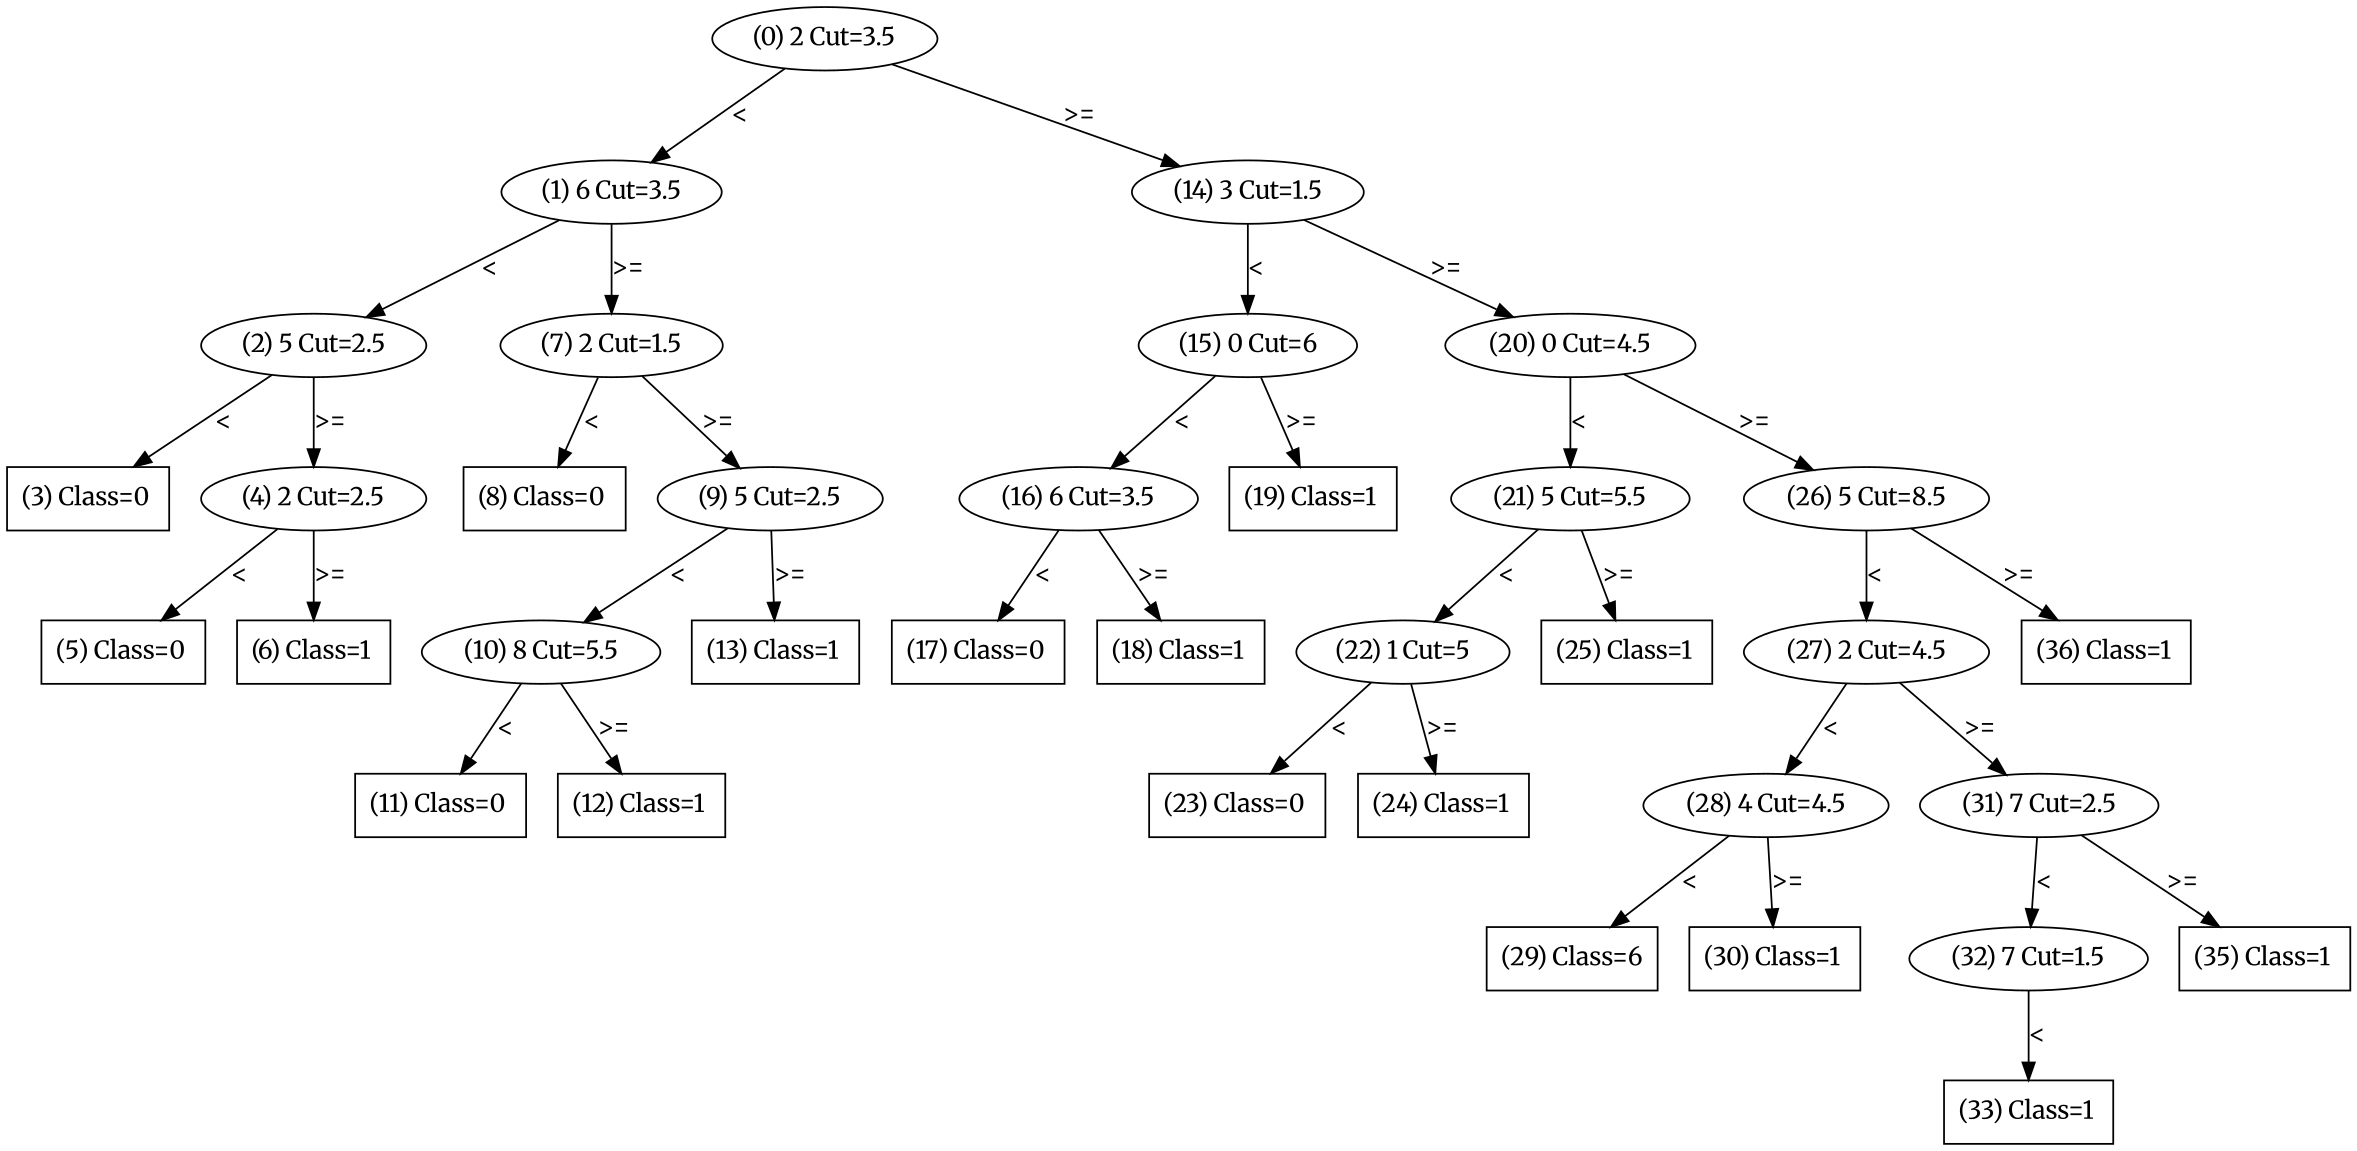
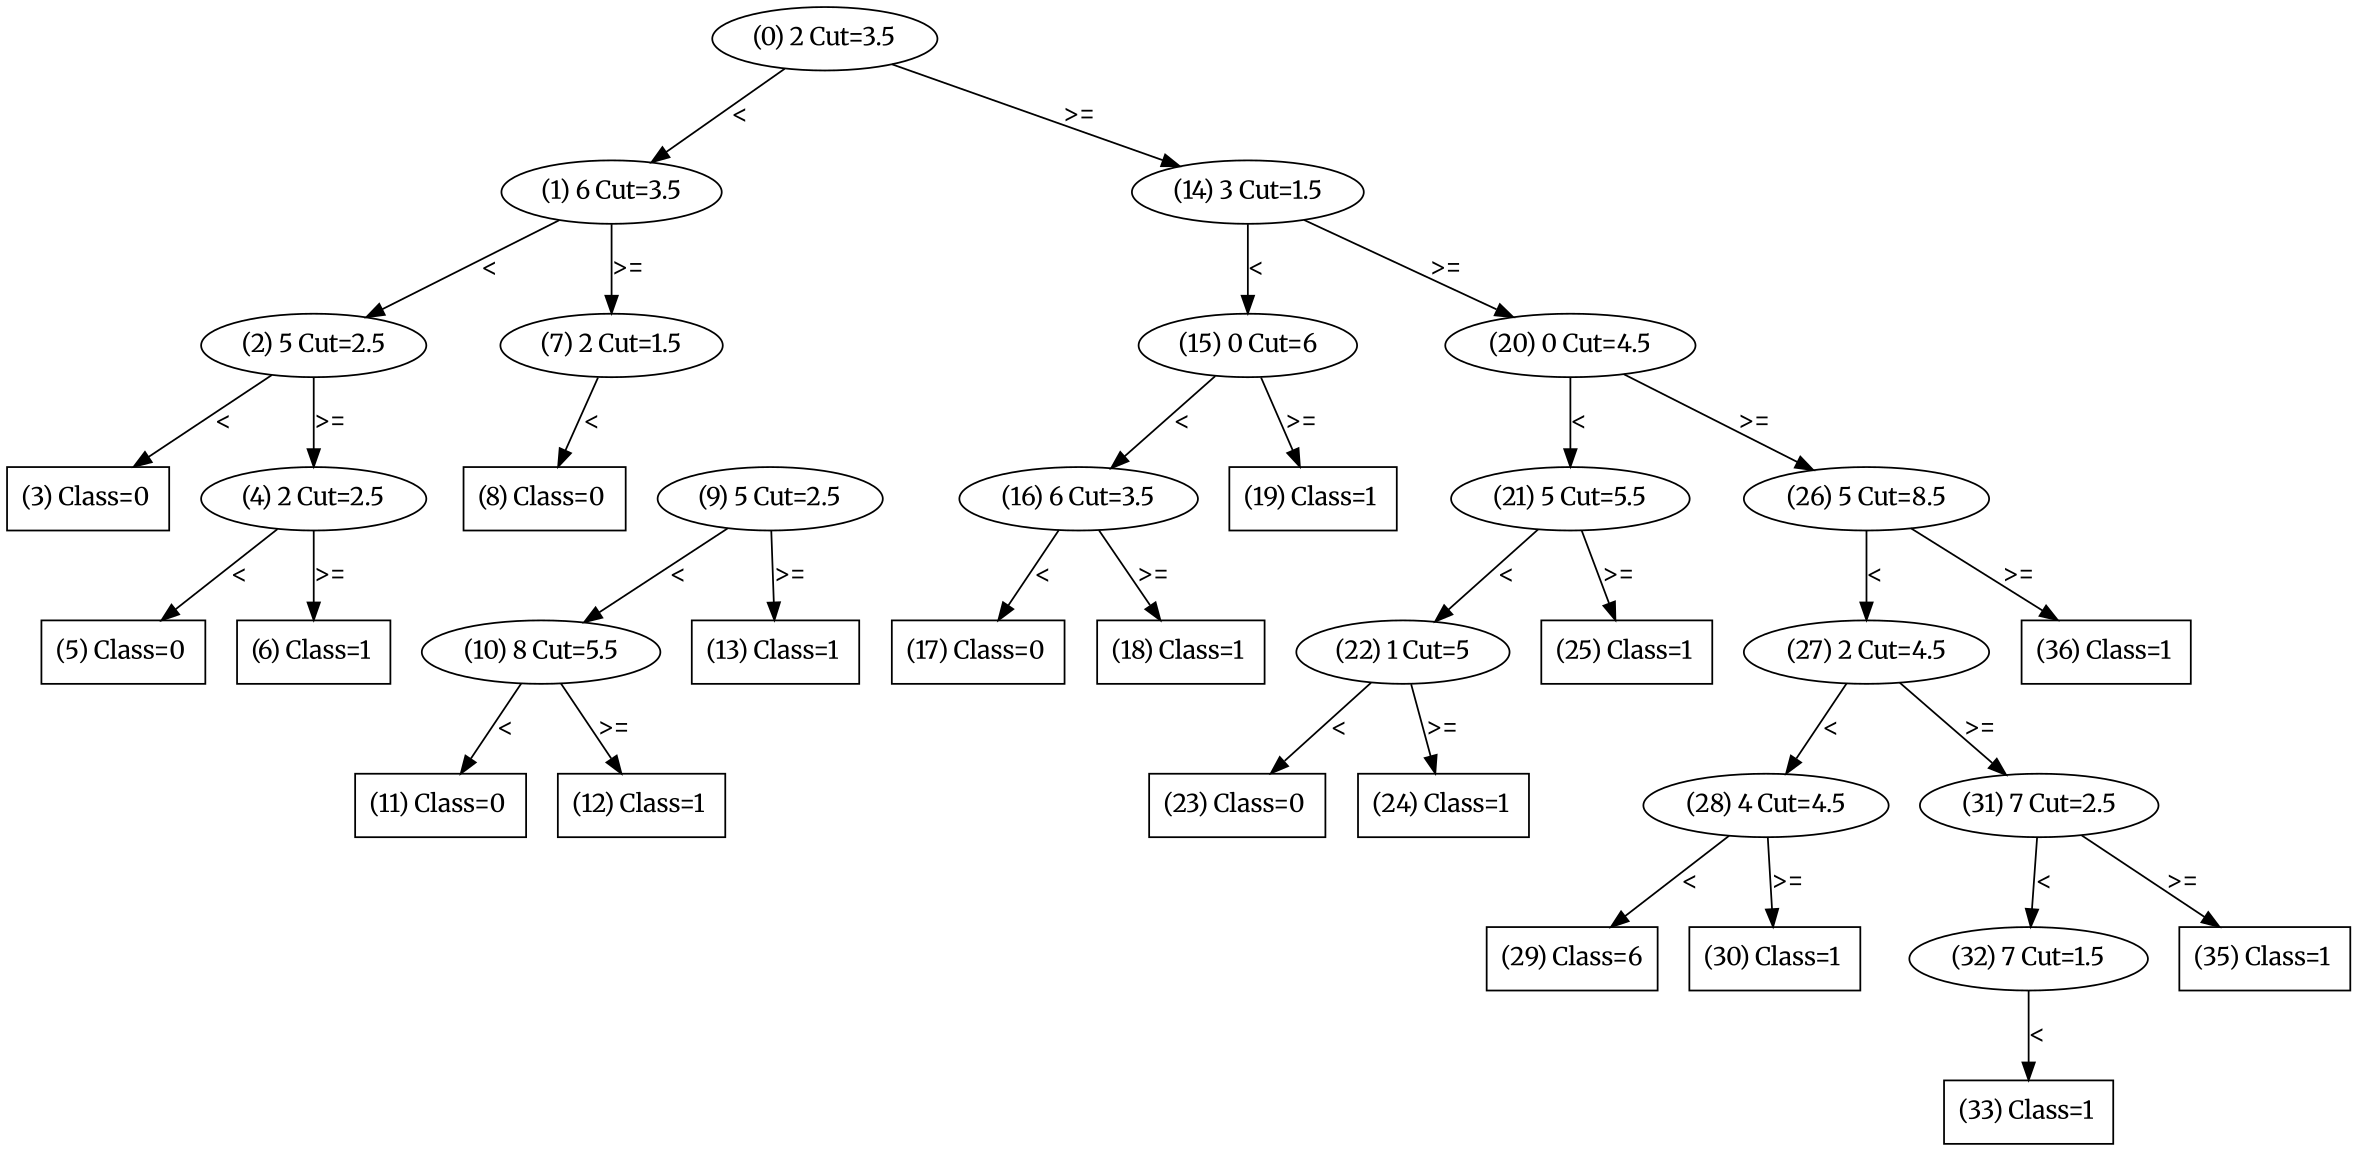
(684, 416) -> none
